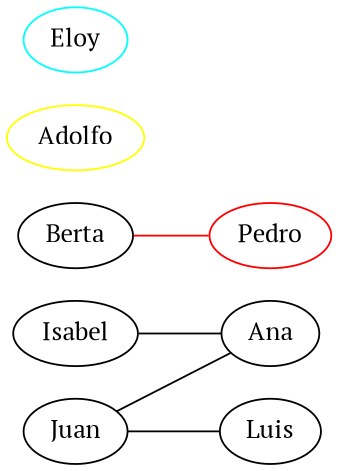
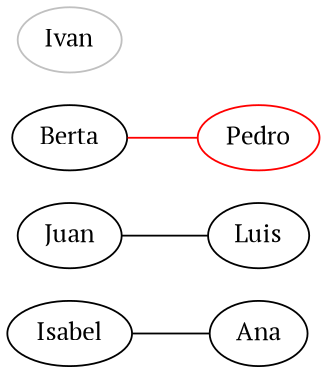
none -> (70, 40)
(76, 40) -> none
(76, 138) -> none
(174, 382) -> none
